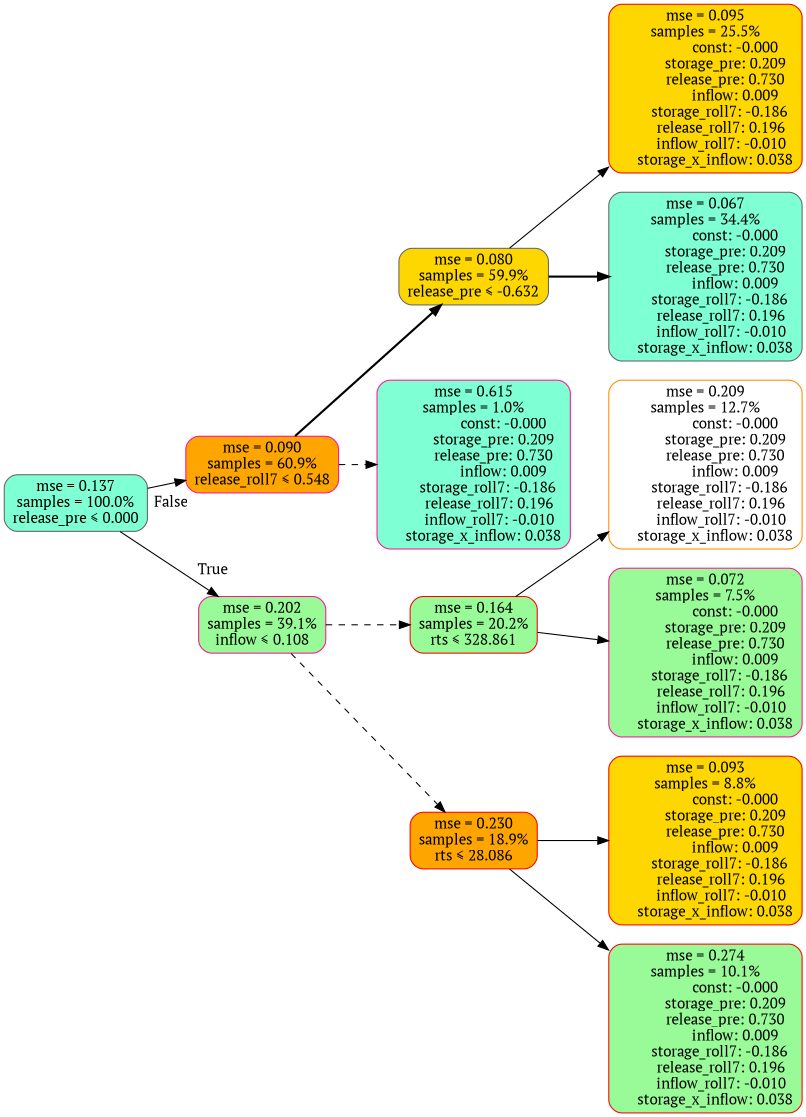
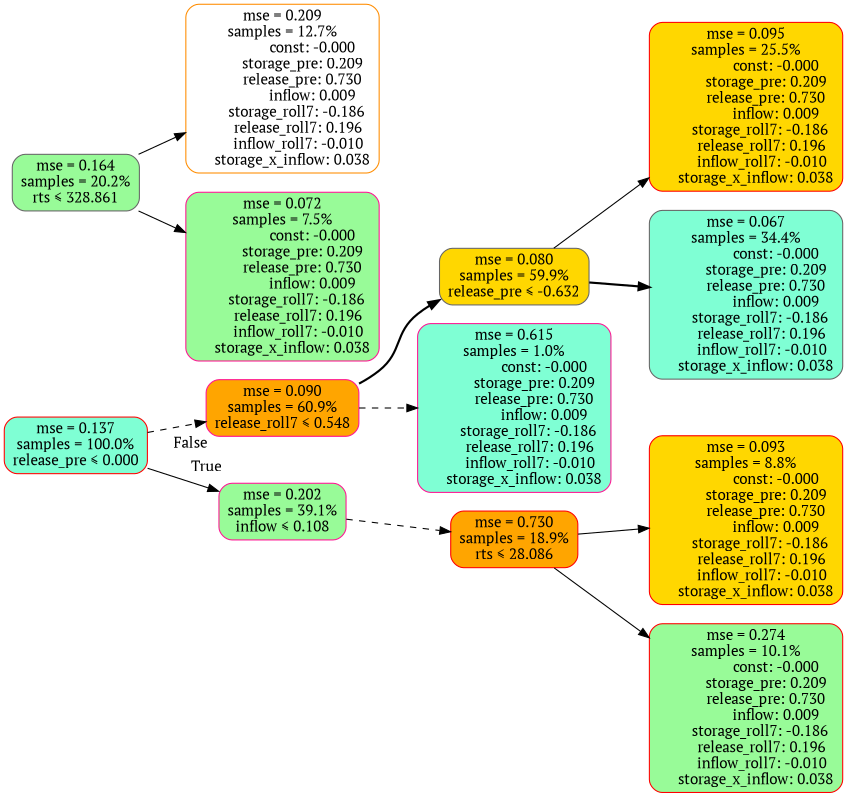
(161, 485) -> (171, 428)
(76, 503) -> (76, 445)
(363, 625) -> none
(474, 625) -> (76, 183)
(474, 841) -> (514, 539)
